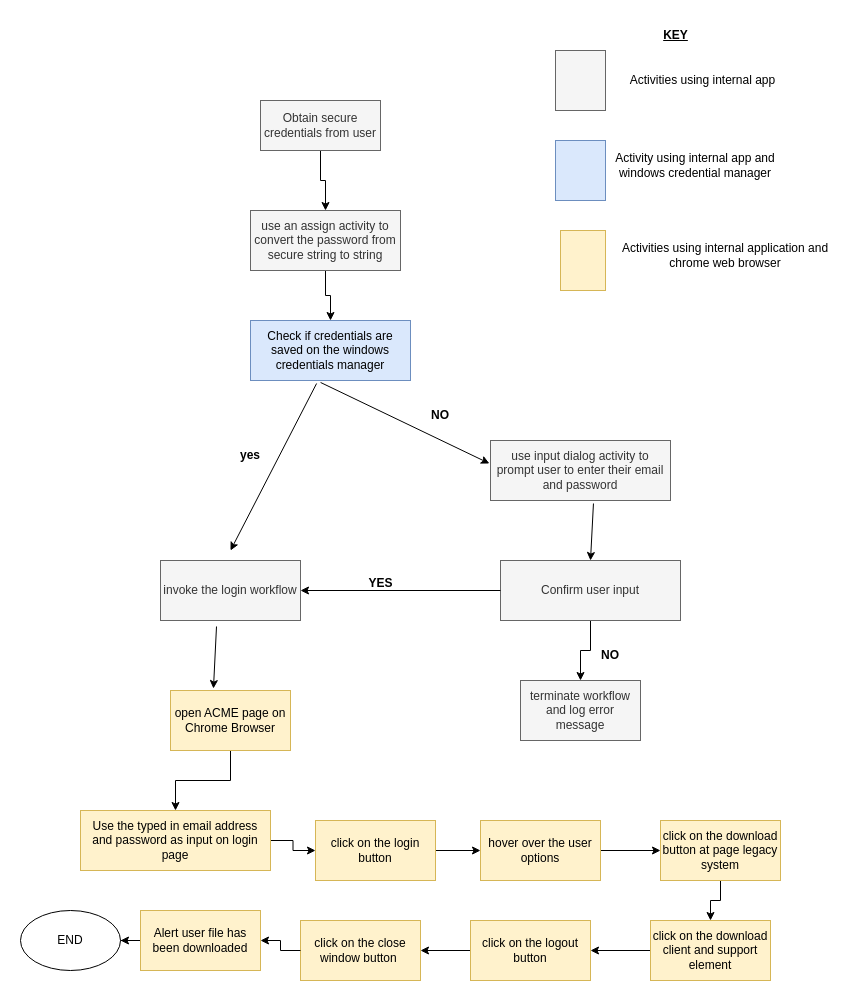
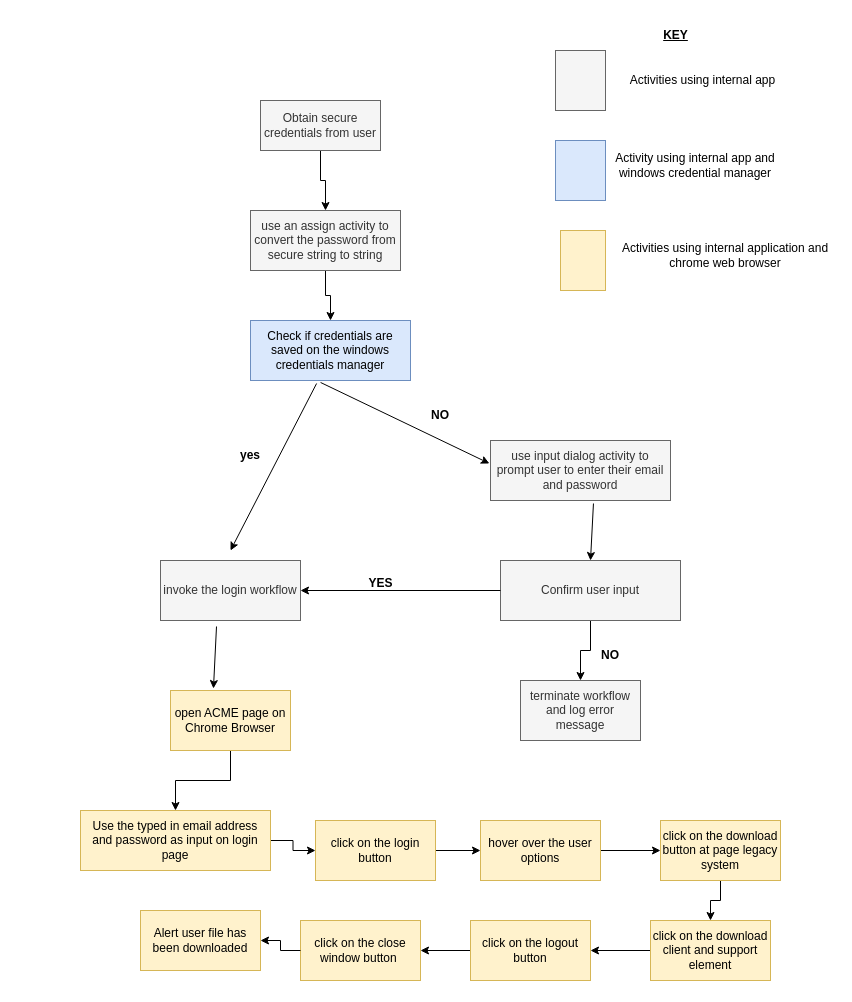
(71, 941) -> none
(127, 941) -> none
